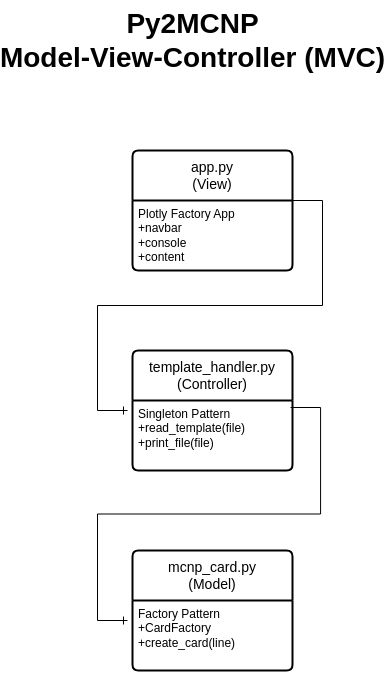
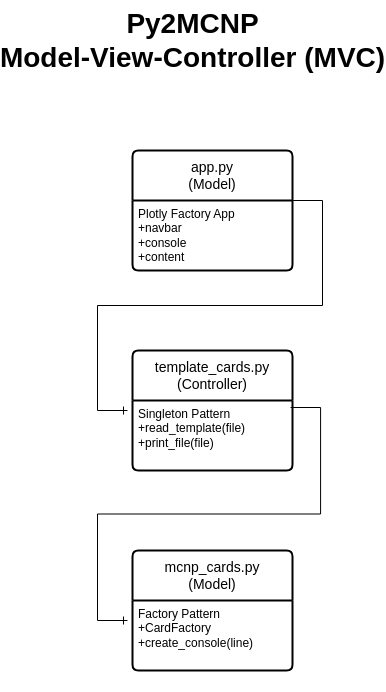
(213, 176) -> (213, 176)
(213, 376) -> (213, 376)
(213, 576) -> (213, 576)
(196, 629) -> (204, 629)
